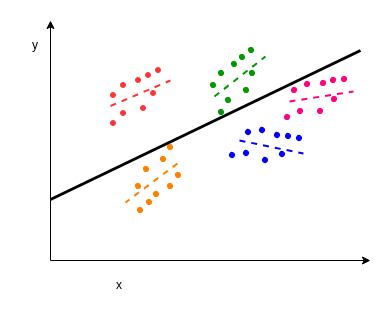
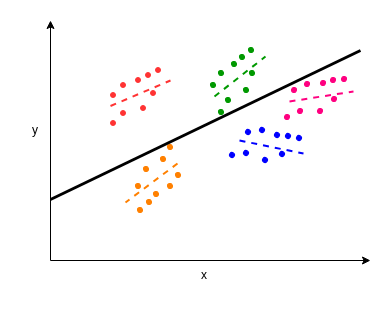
(36, 45) -> (36, 130)
(120, 286) -> (205, 276)
